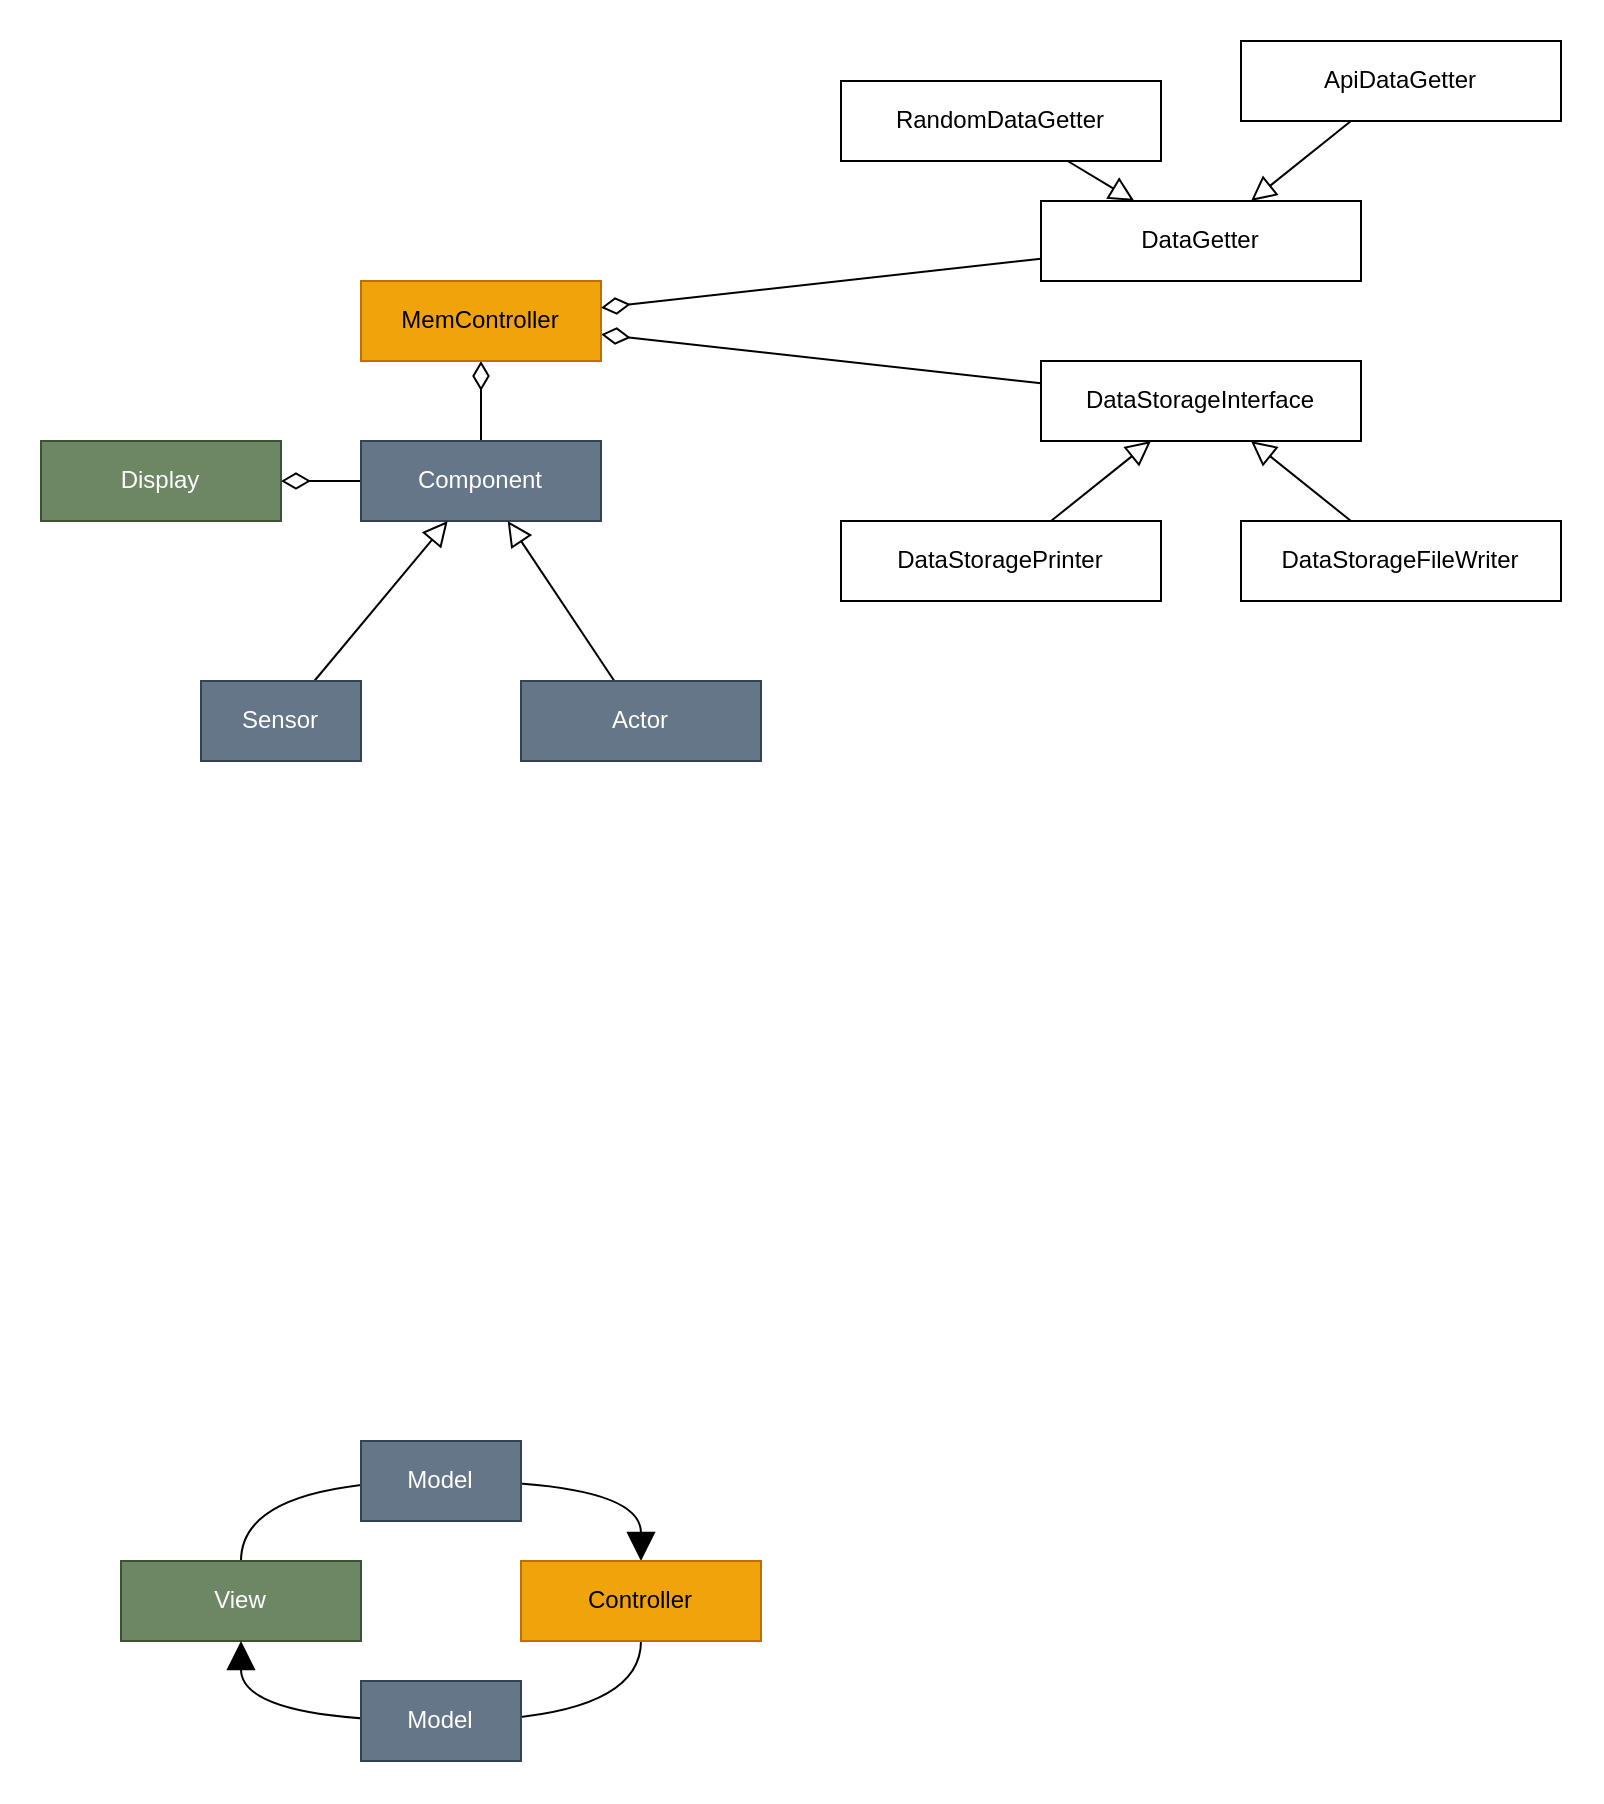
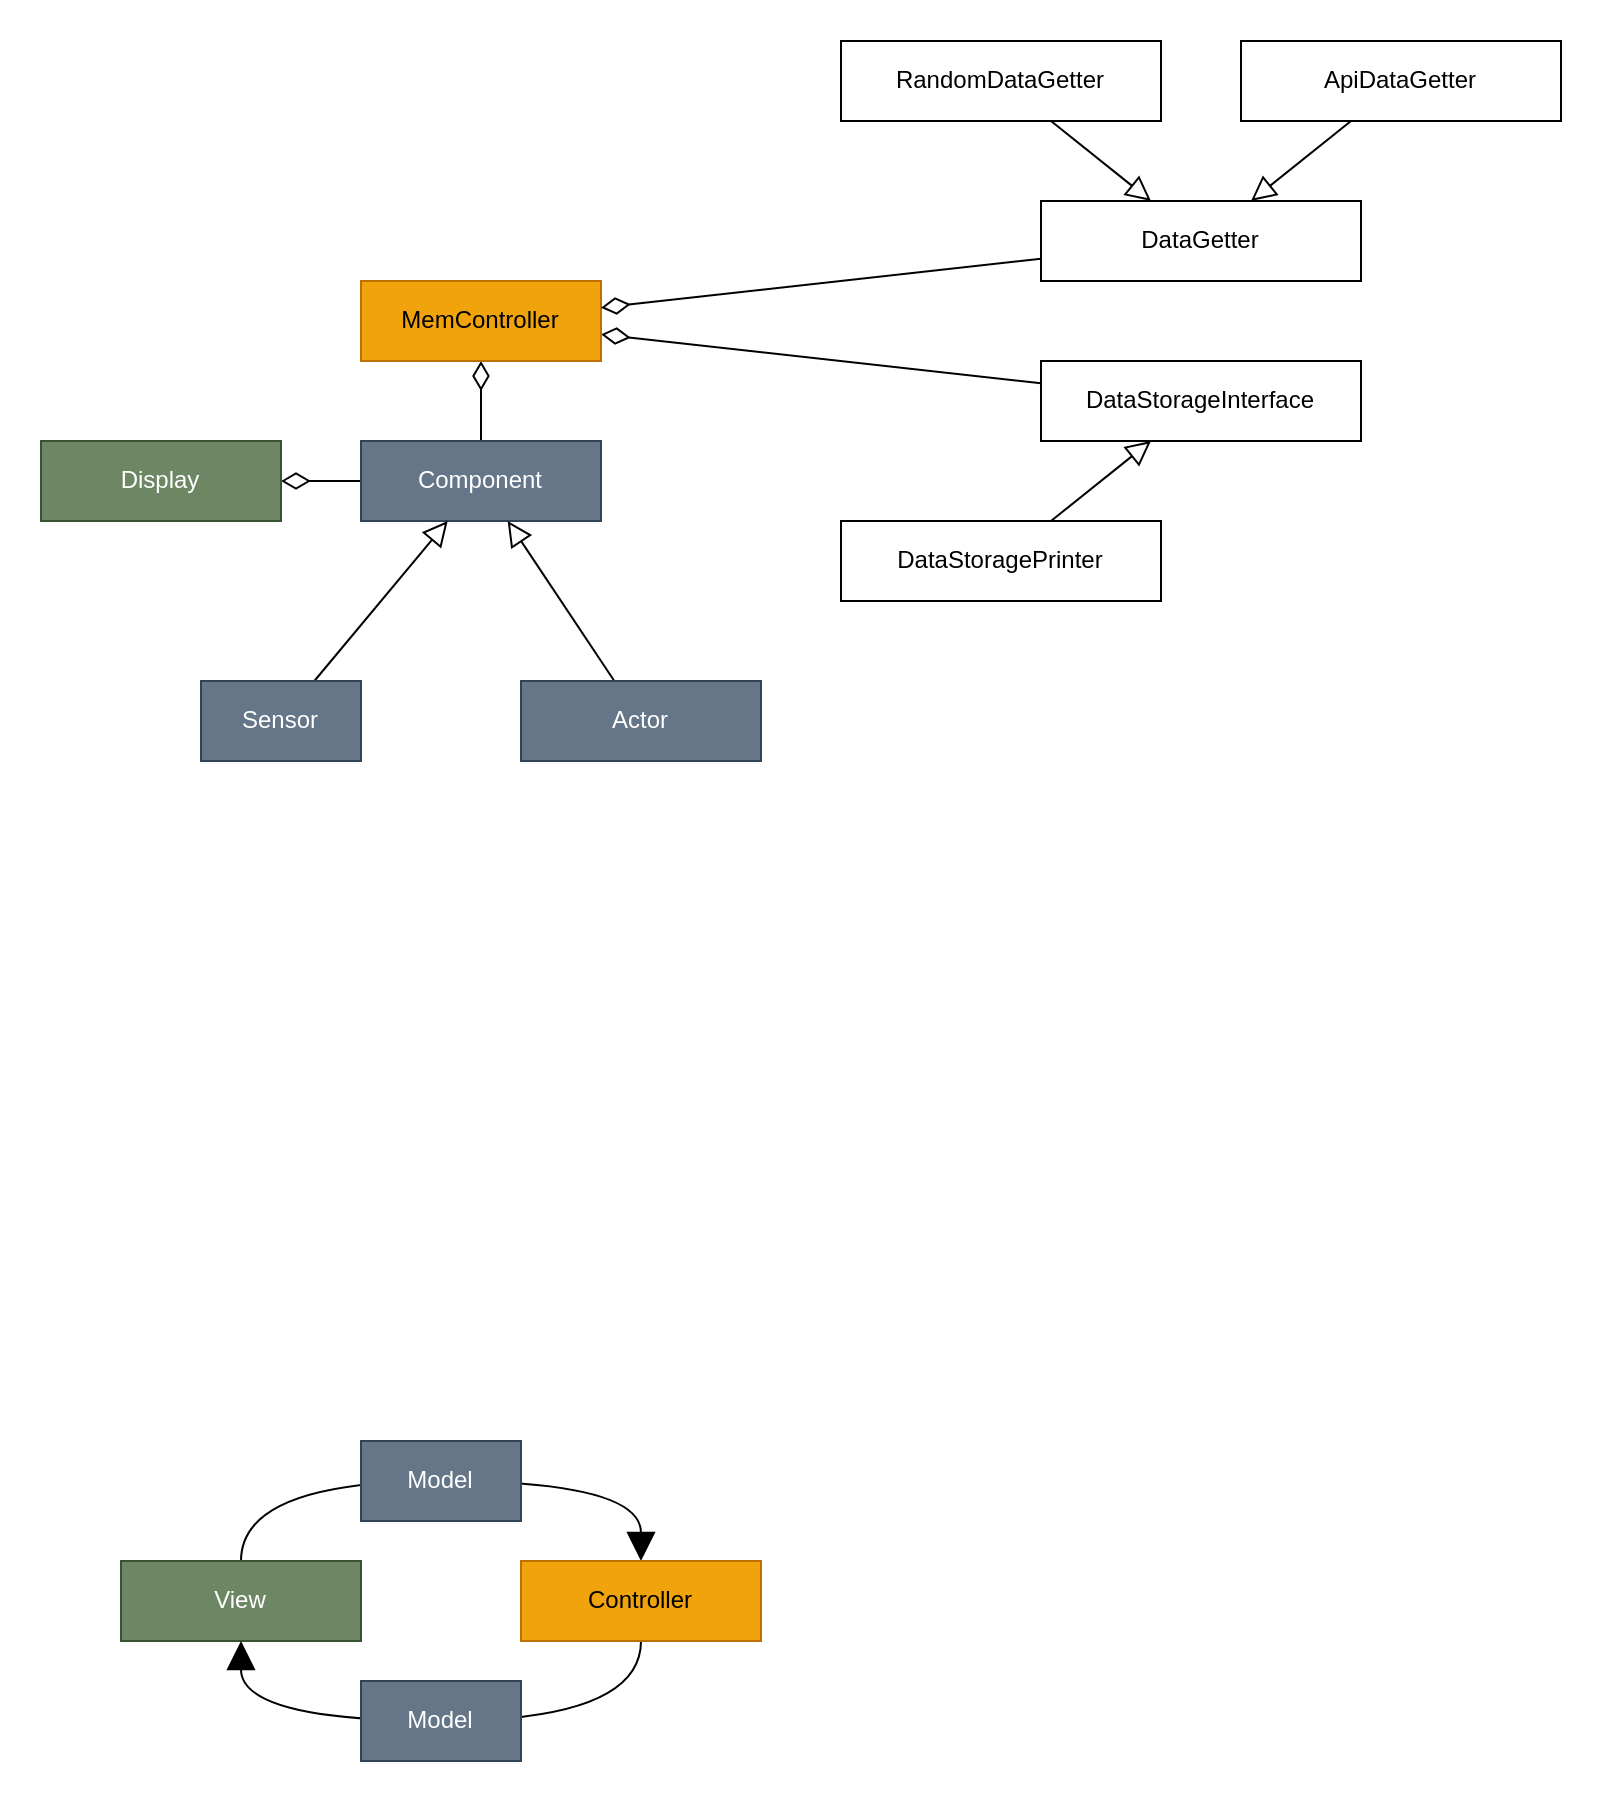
(1001, 121) -> (1001, 81)
(1311, 489) -> none
(1401, 561) -> none
